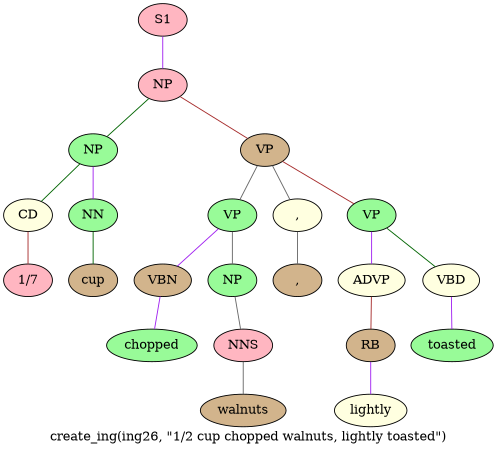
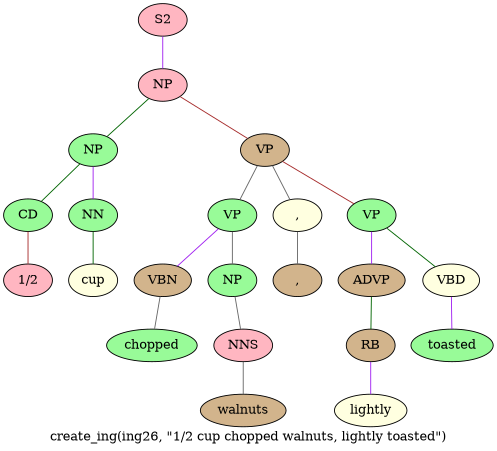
(163, 20) -> (163, 20)
(28, 215) -> (28, 215)
(28, 280) -> (28, 280)
(93, 280) -> (93, 280)
(372, 280) -> (372, 280)
(157, 313) -> (157, 313)
(371, 313) -> (371, 313)
